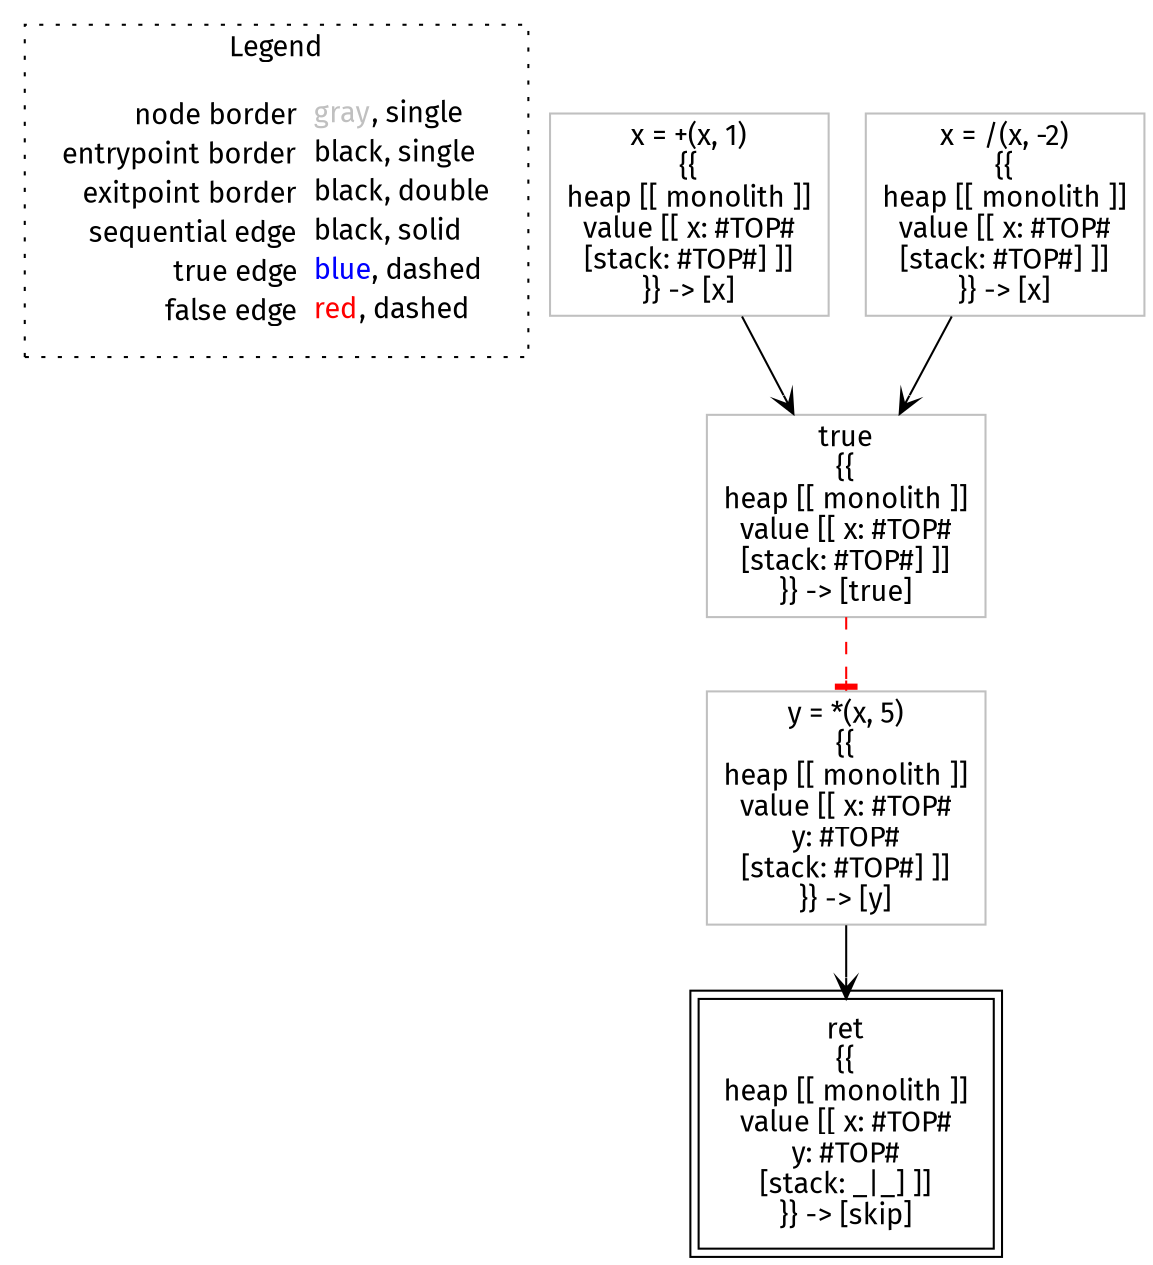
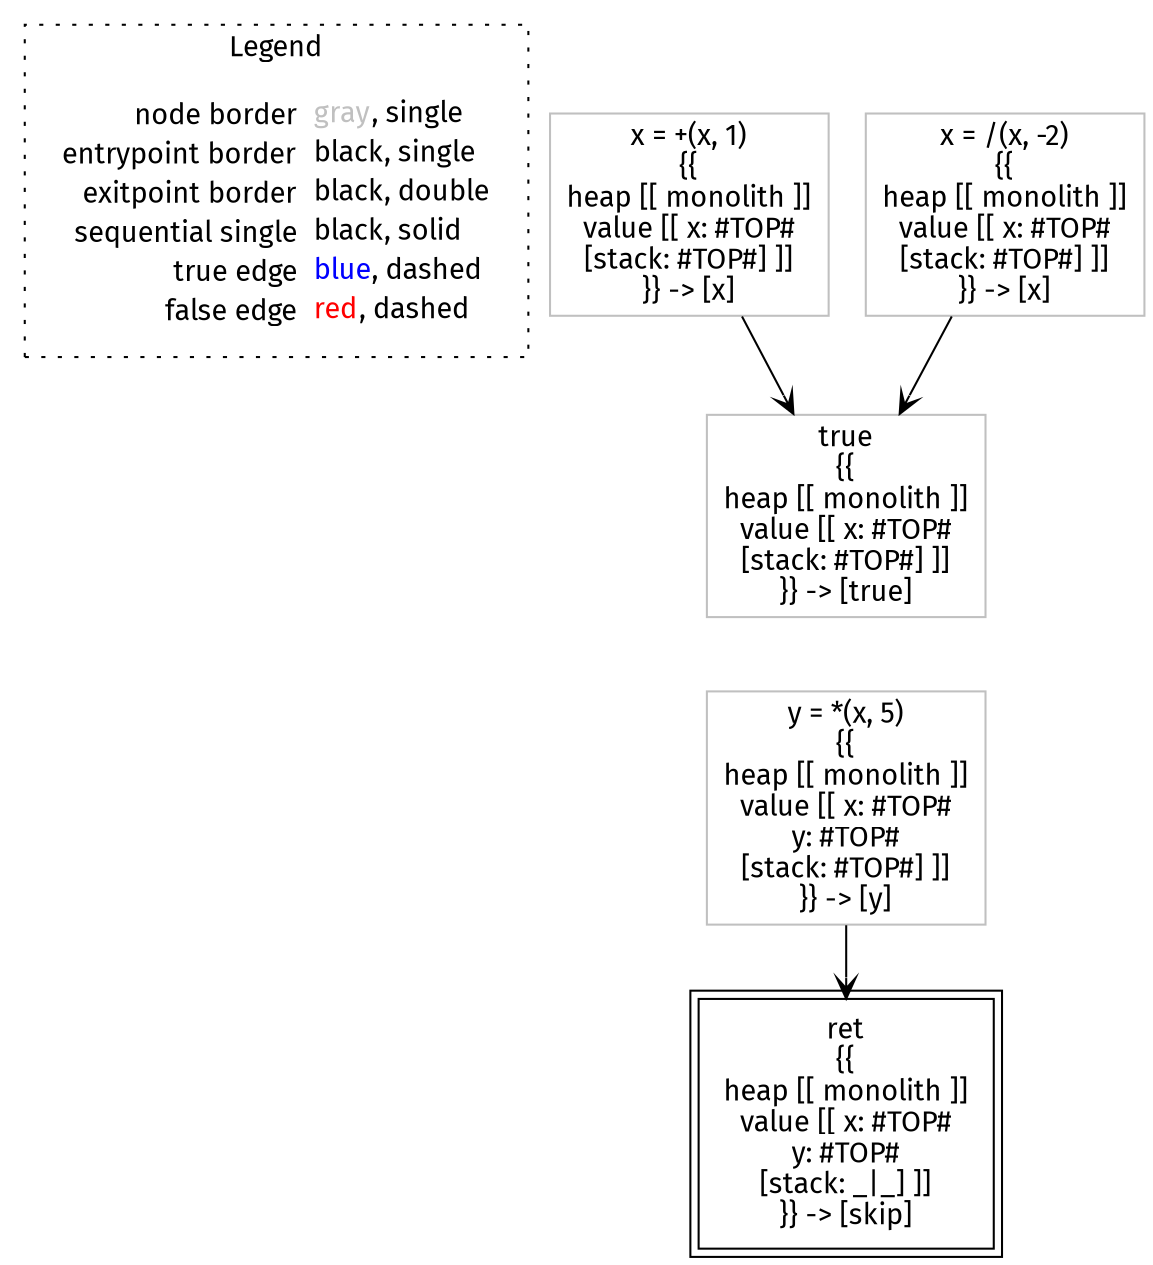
(197, 233) -> (190, 233)
(846, 649) -> none
